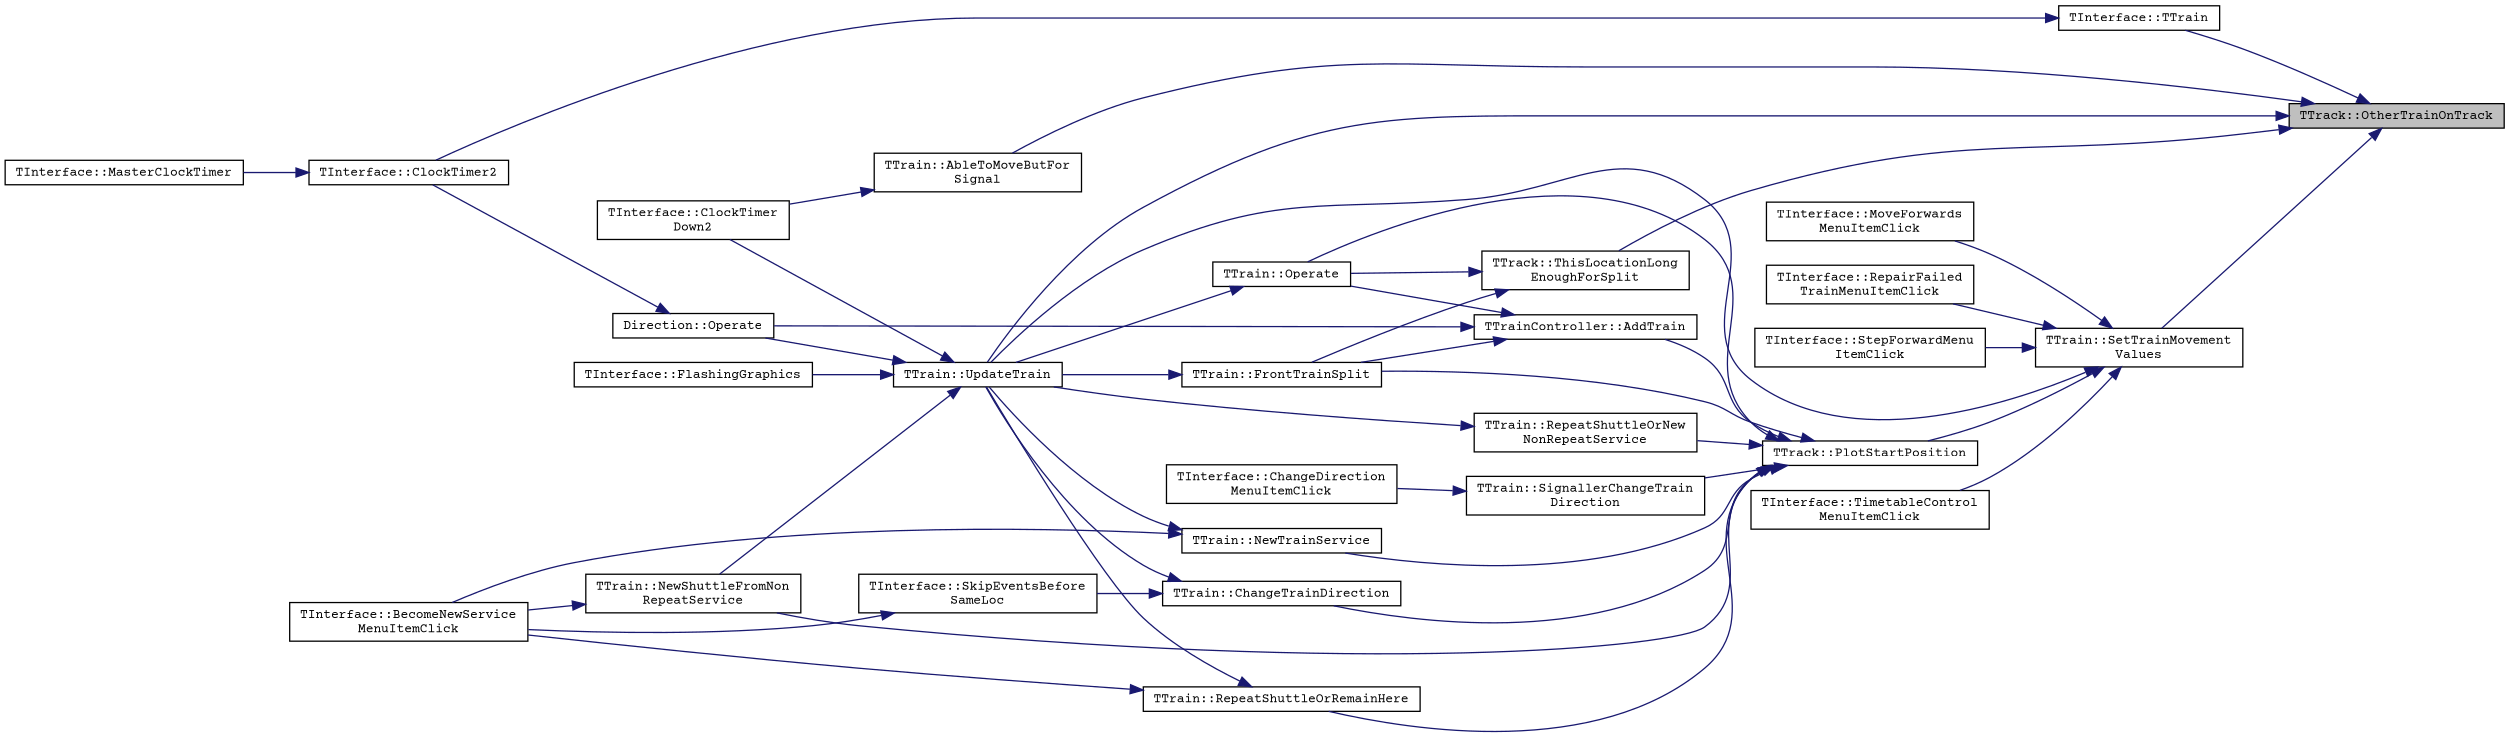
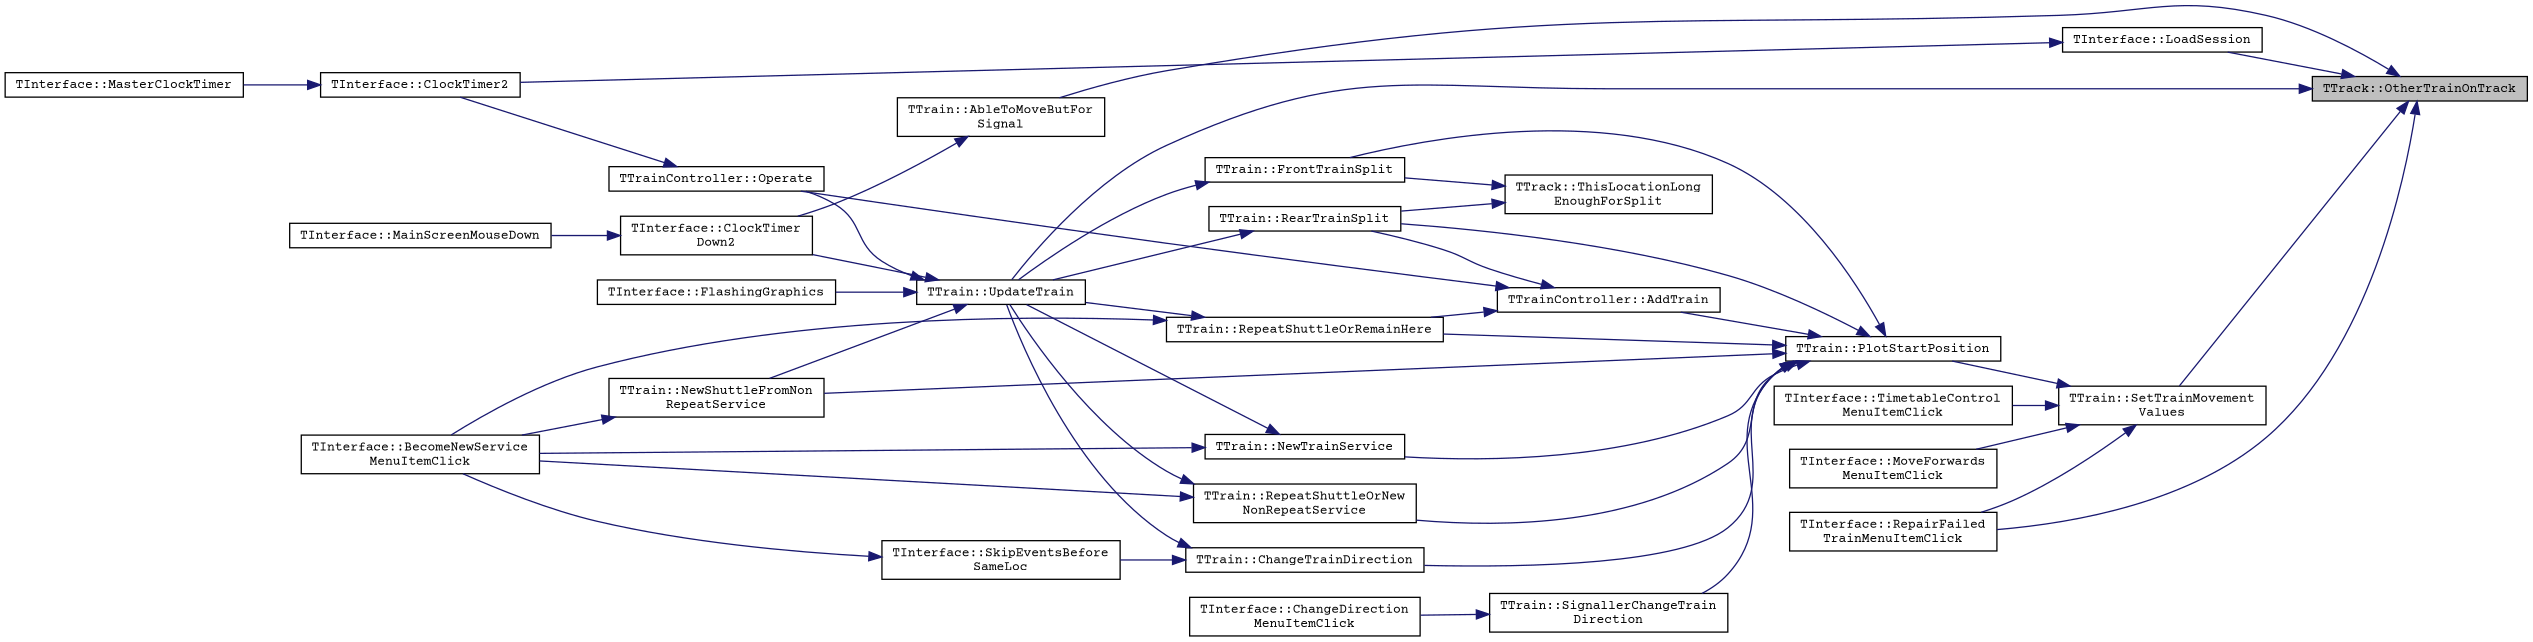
(2139, 18) -> (2162, 40)
(1941, 152) -> (2292, 411)
(1601, 171) -> none
none -> (420, 236)
(1282, 274) -> (1305, 219)
(693, 326) -> (716, 179)
(1870, 348) -> none
(1427, 352) -> (1457, 315)
(1870, 453) -> (1893, 349)
none -> (860, 479)
